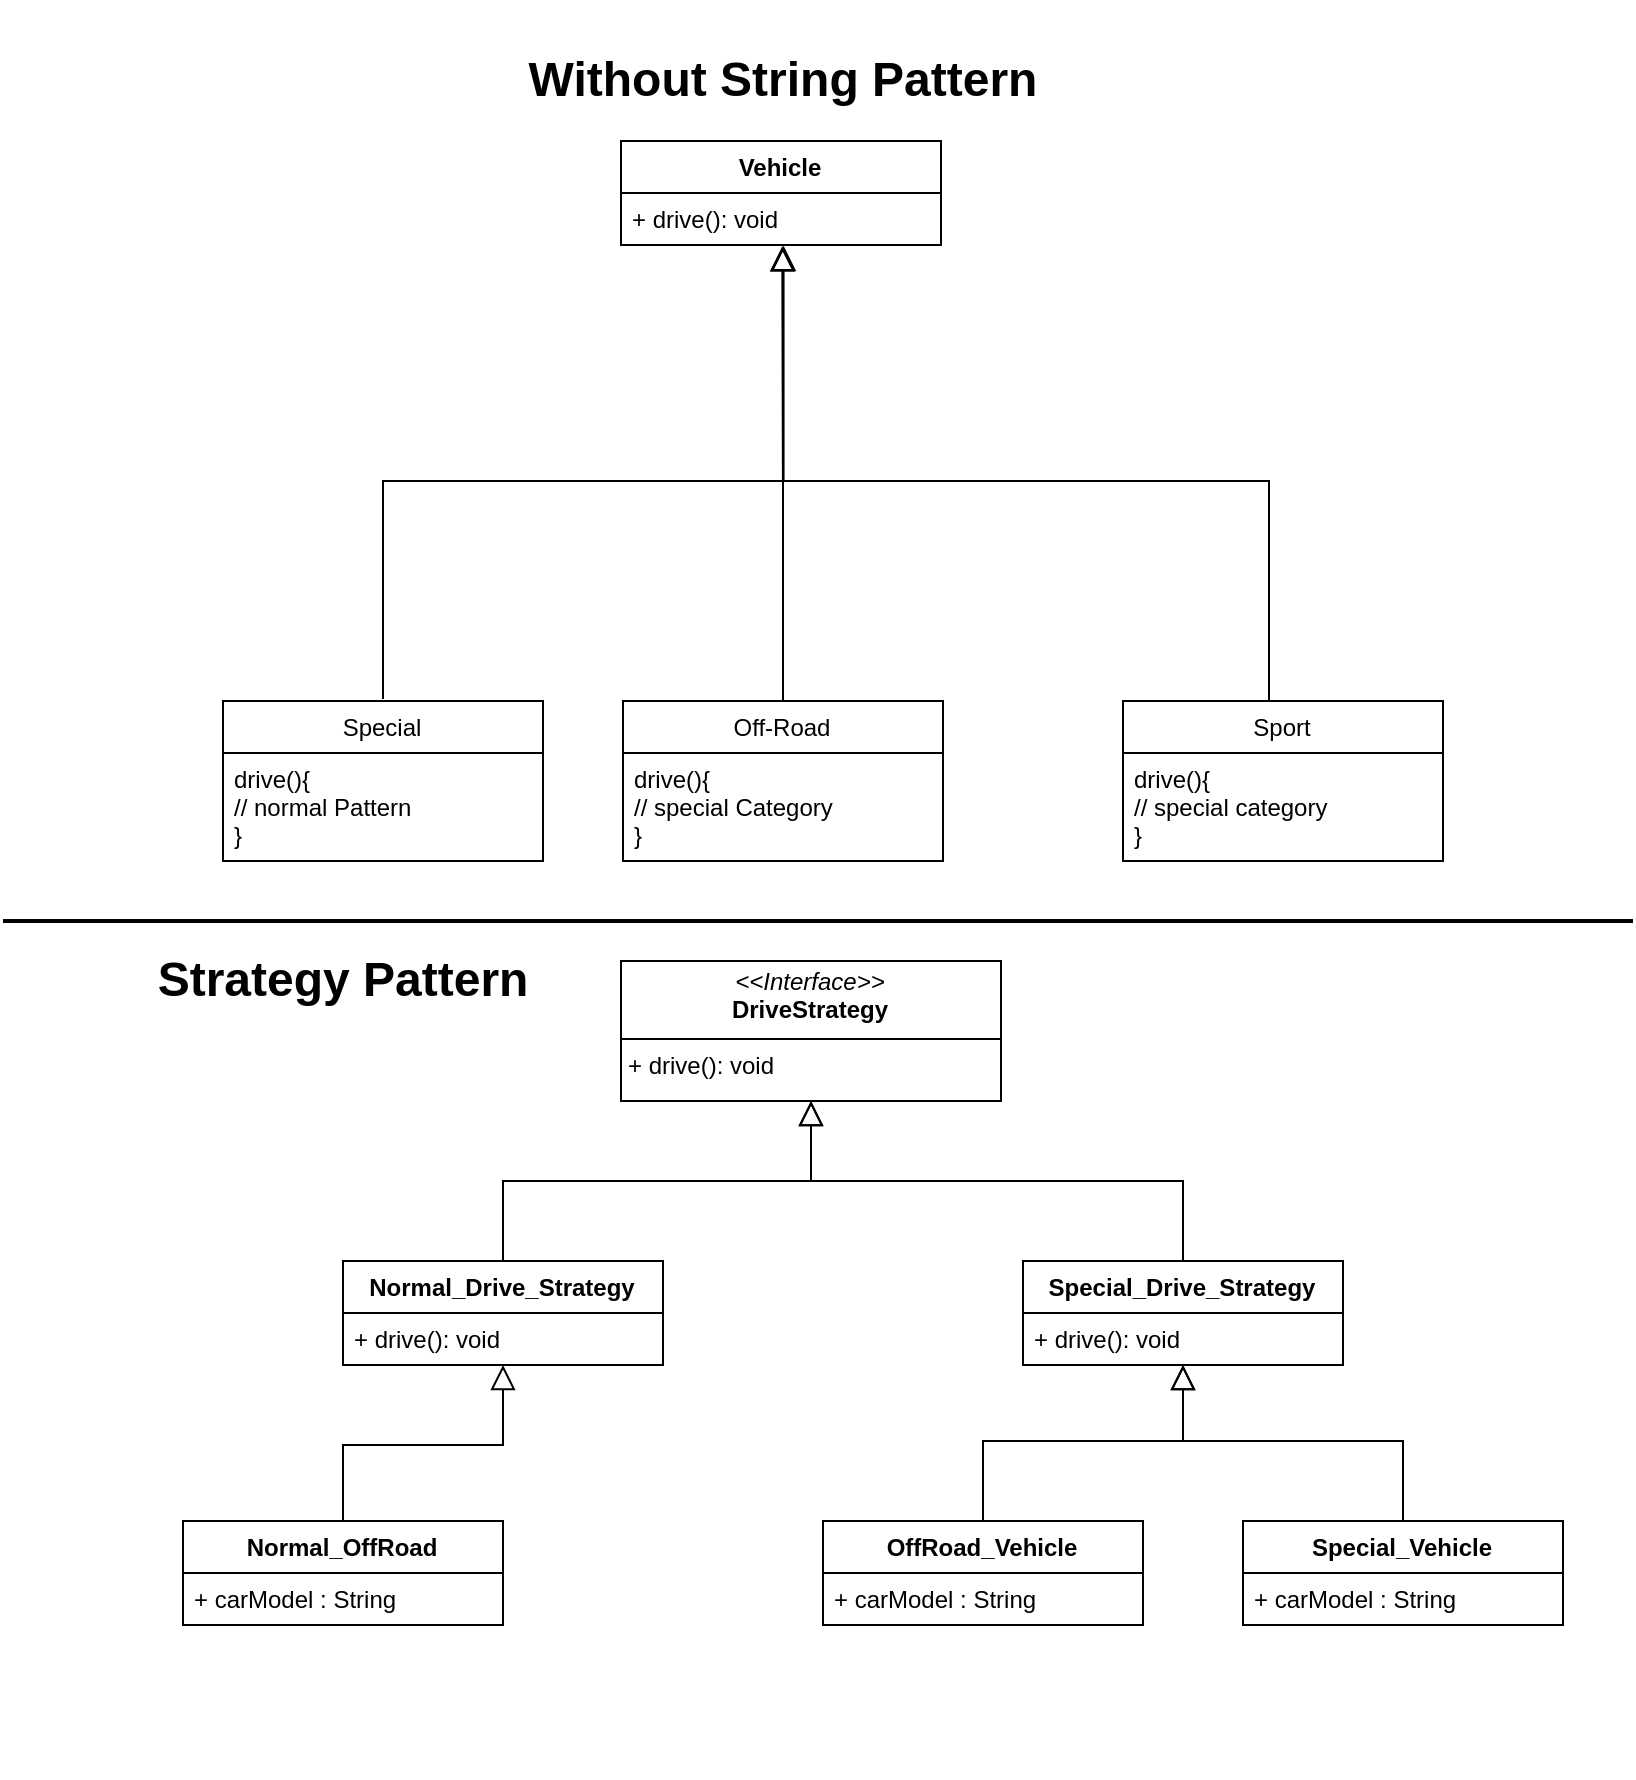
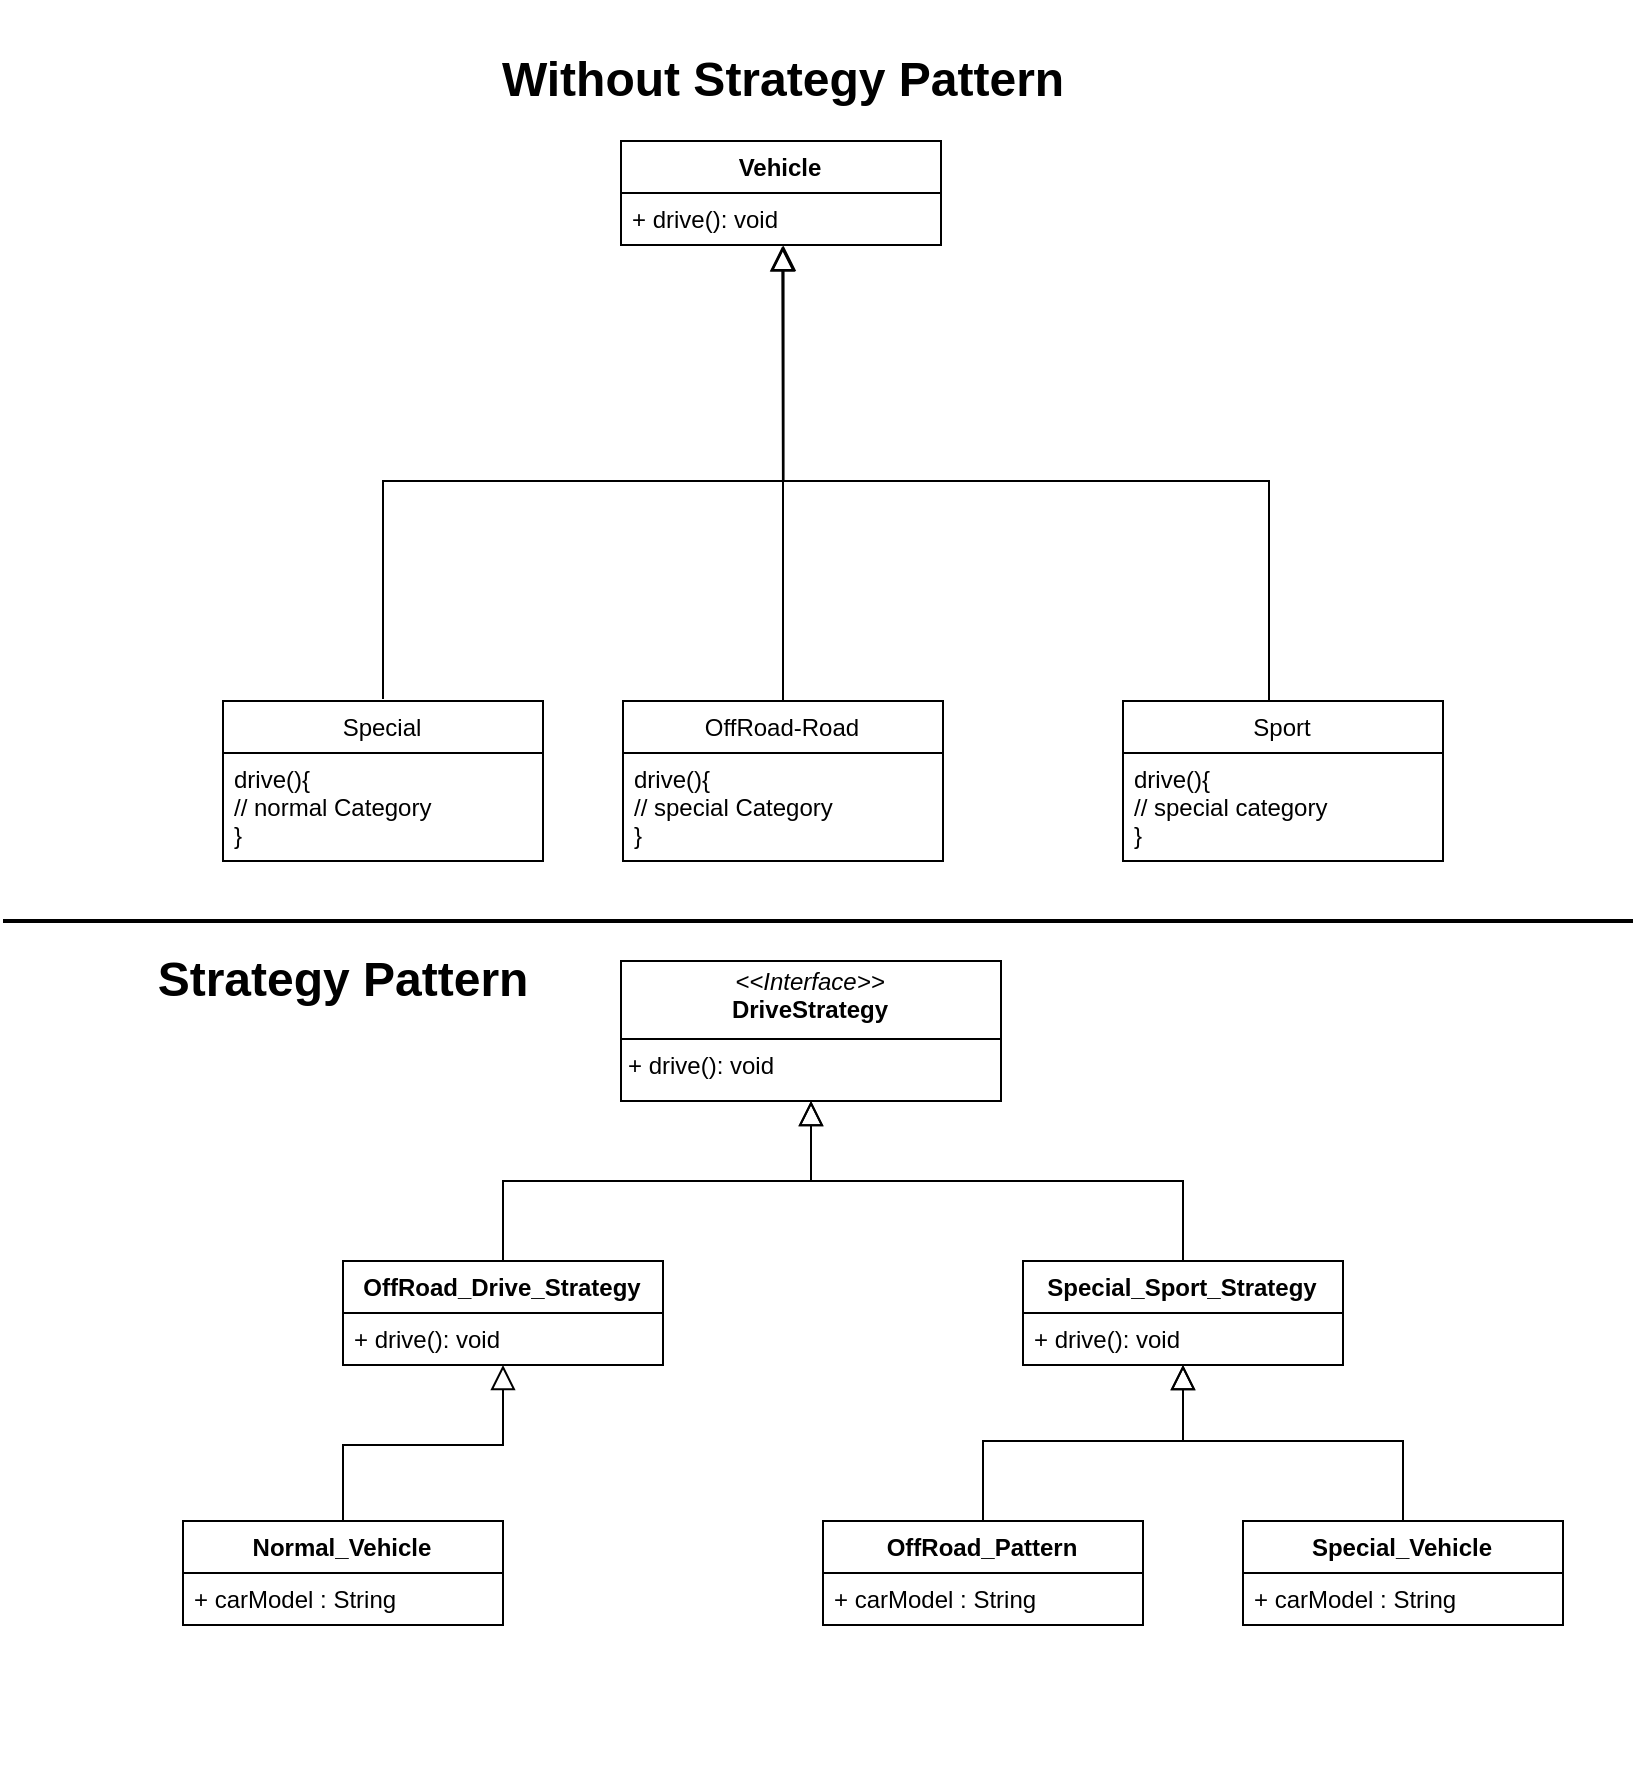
(784, 81) -> (784, 81)
(782, 728) -> (782, 728)
(285, 780) -> (285, 780)
(503, 1289) -> (503, 1289)
(1183, 1289) -> (1183, 1289)
(343, 1549) -> (343, 1549)
(983, 1549) -> (983, 1549)
